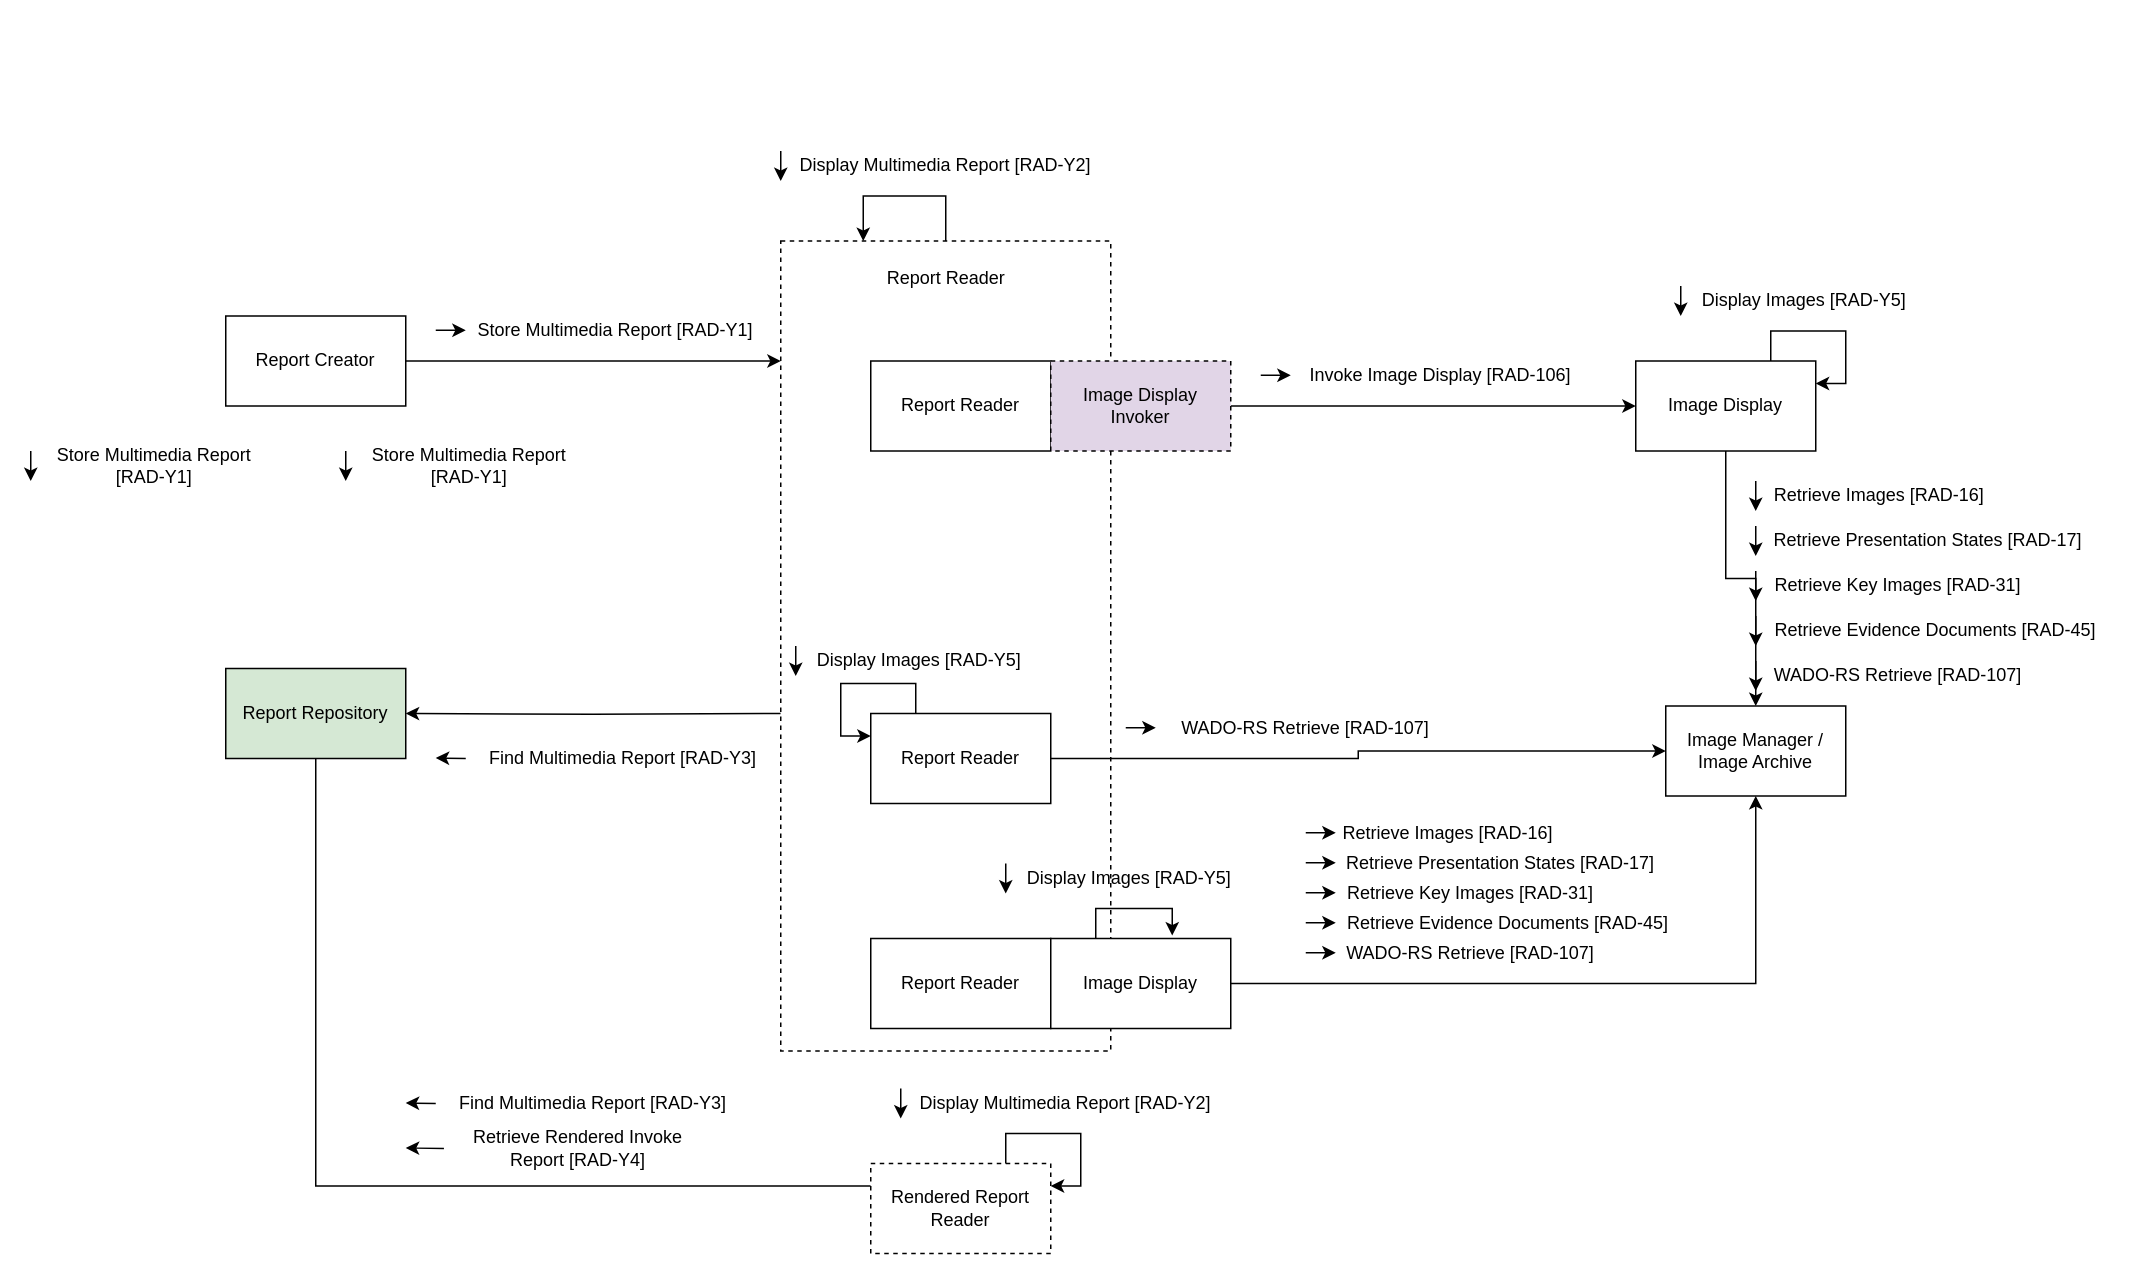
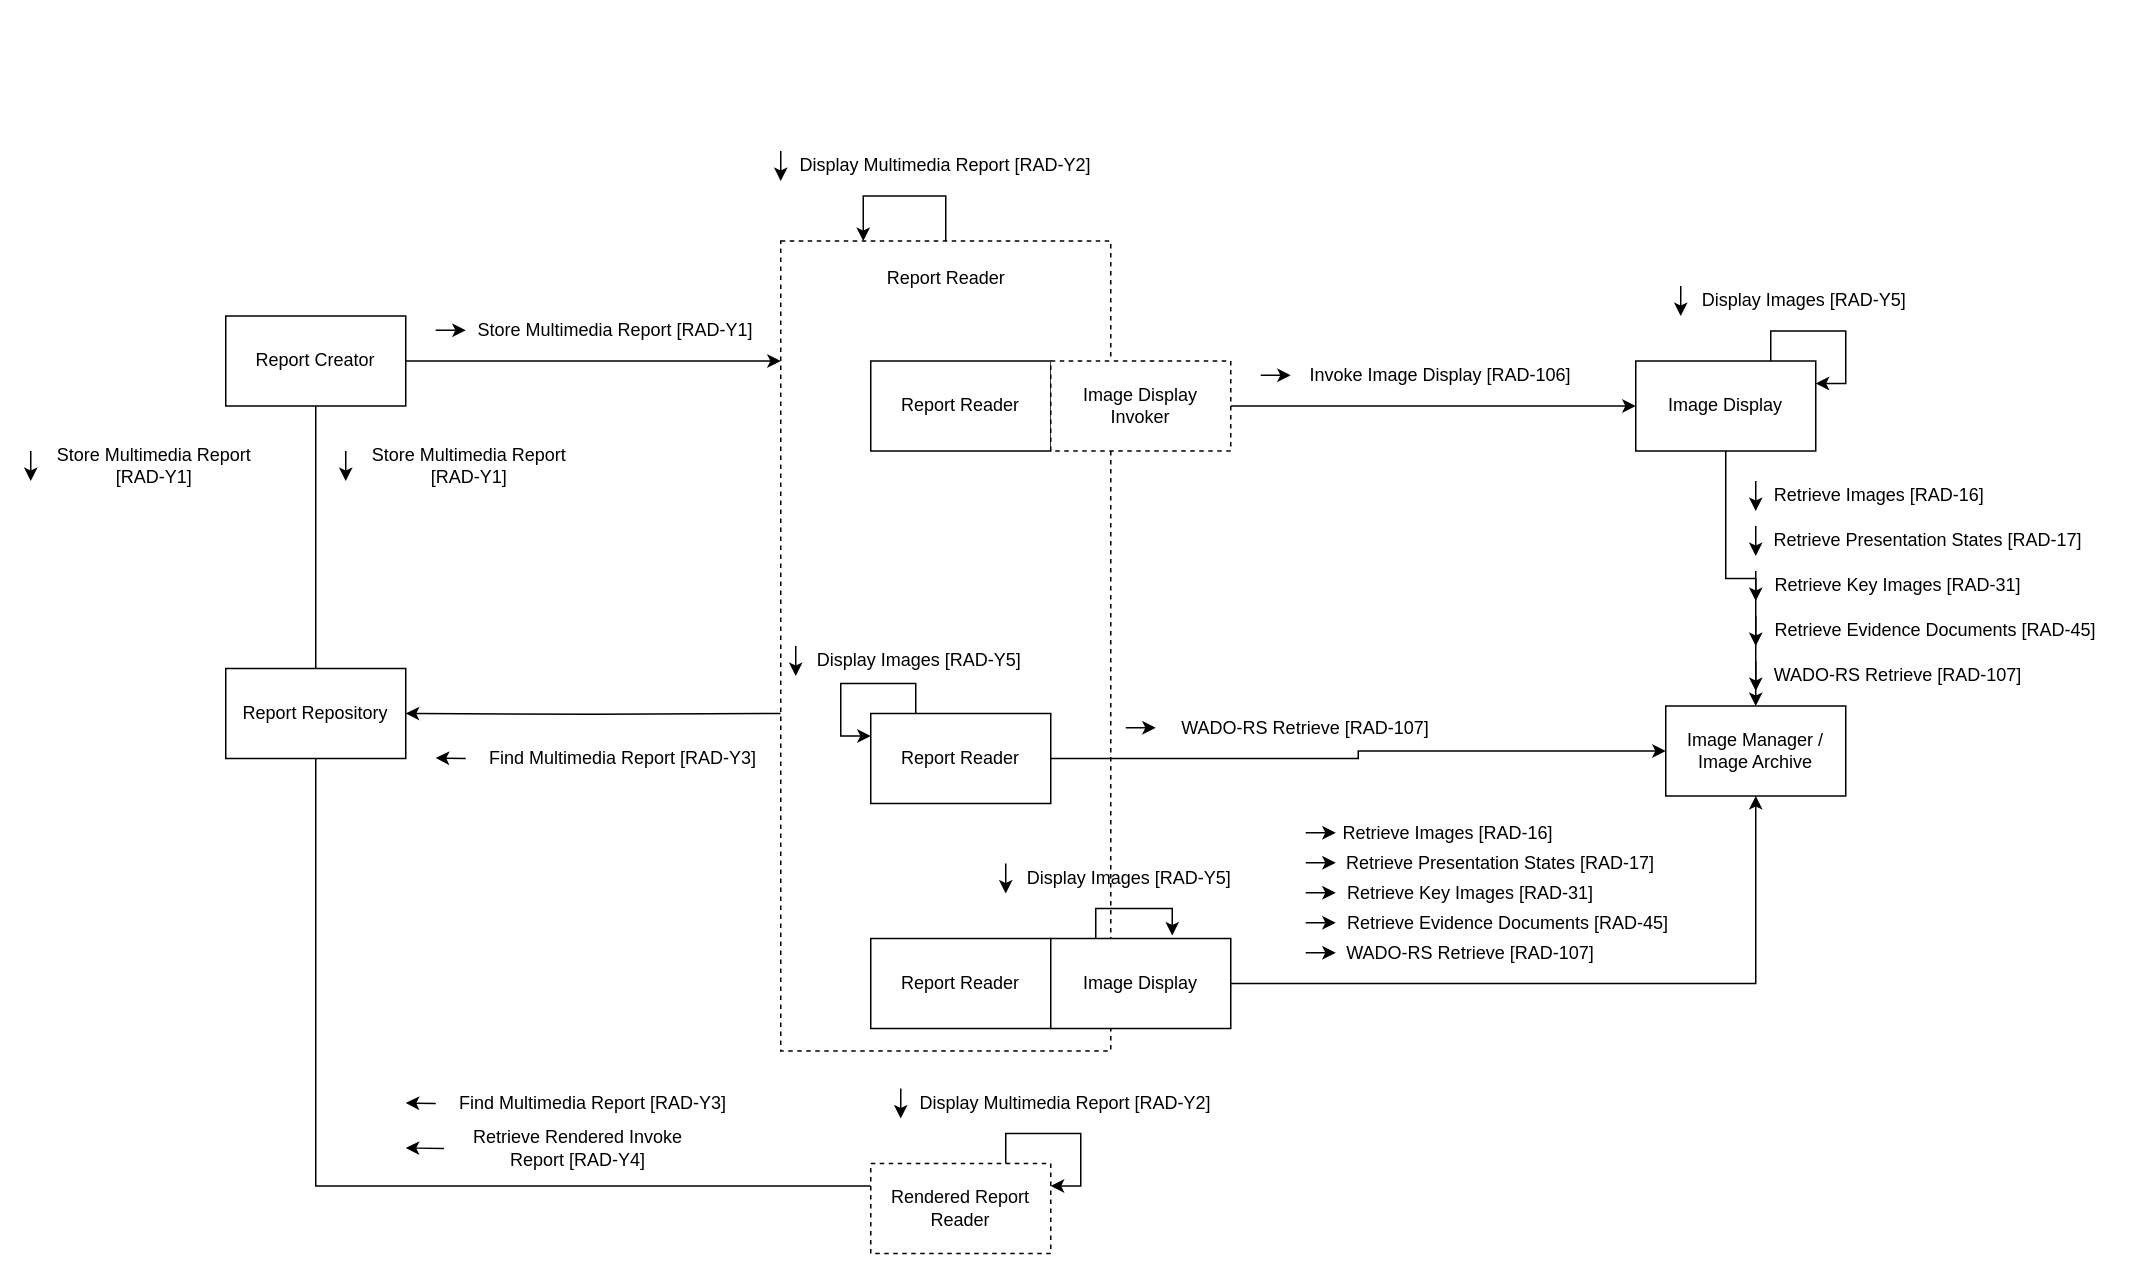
(1141, 406) -> (1141, 406)
none -> (316, 537)
(316, 713) -> (316, 713)
